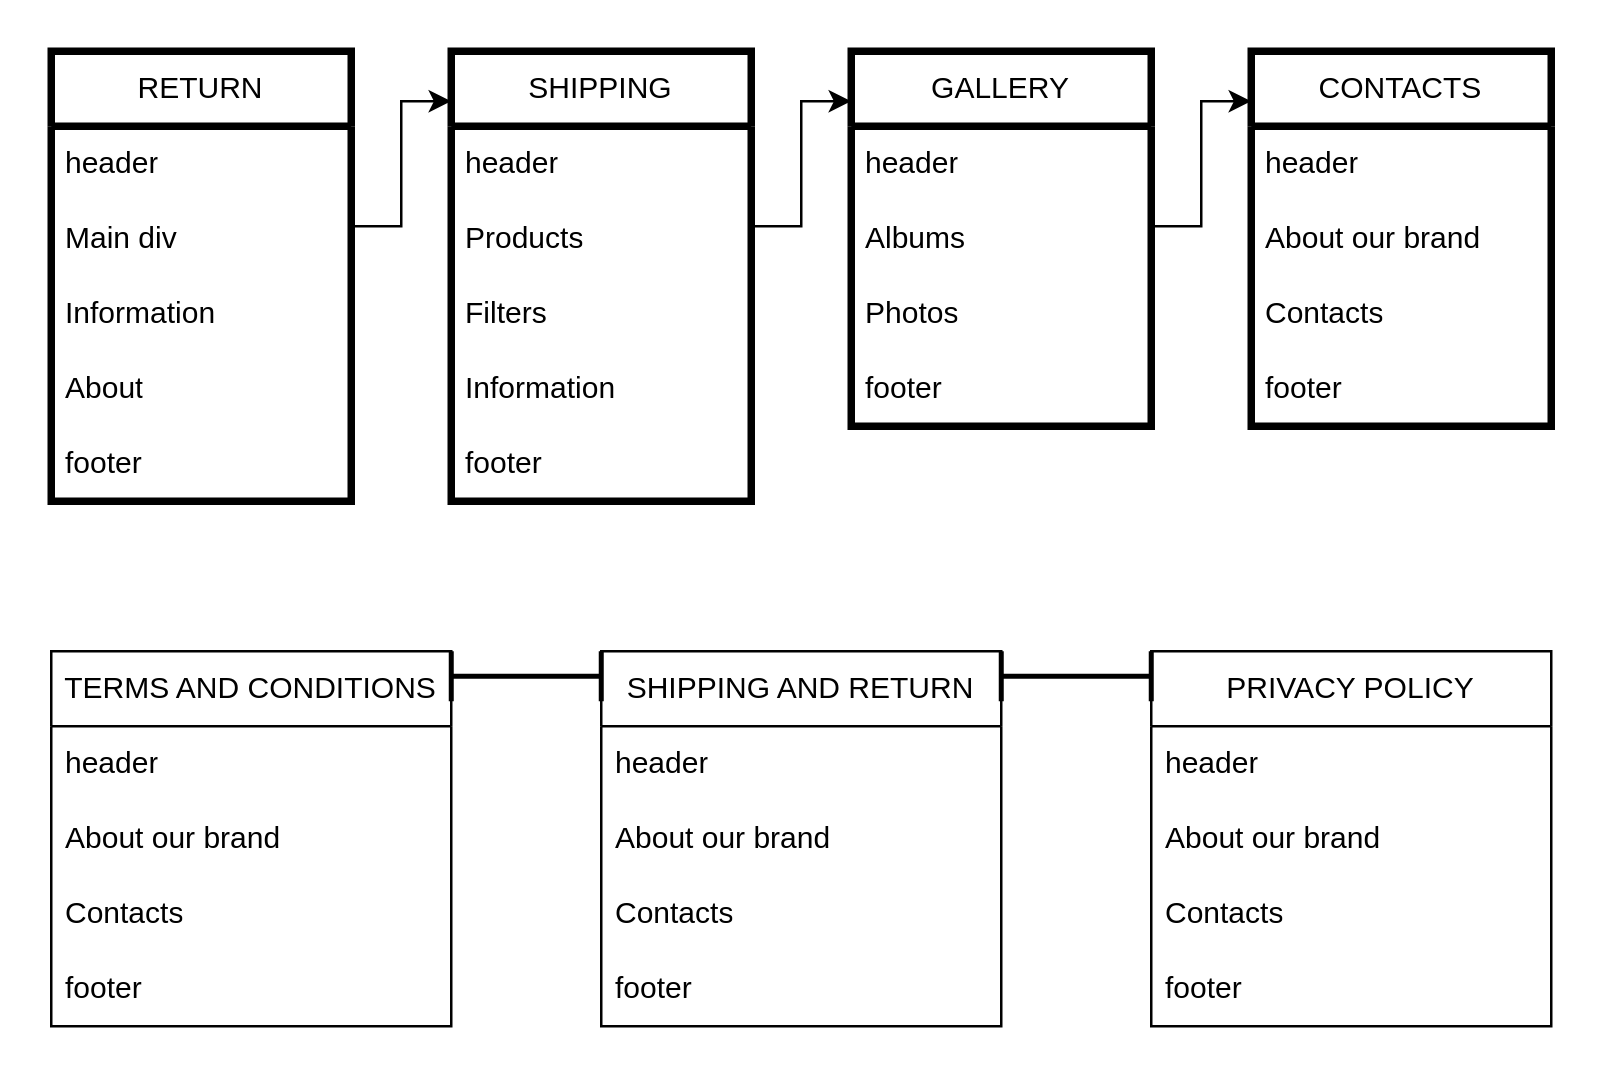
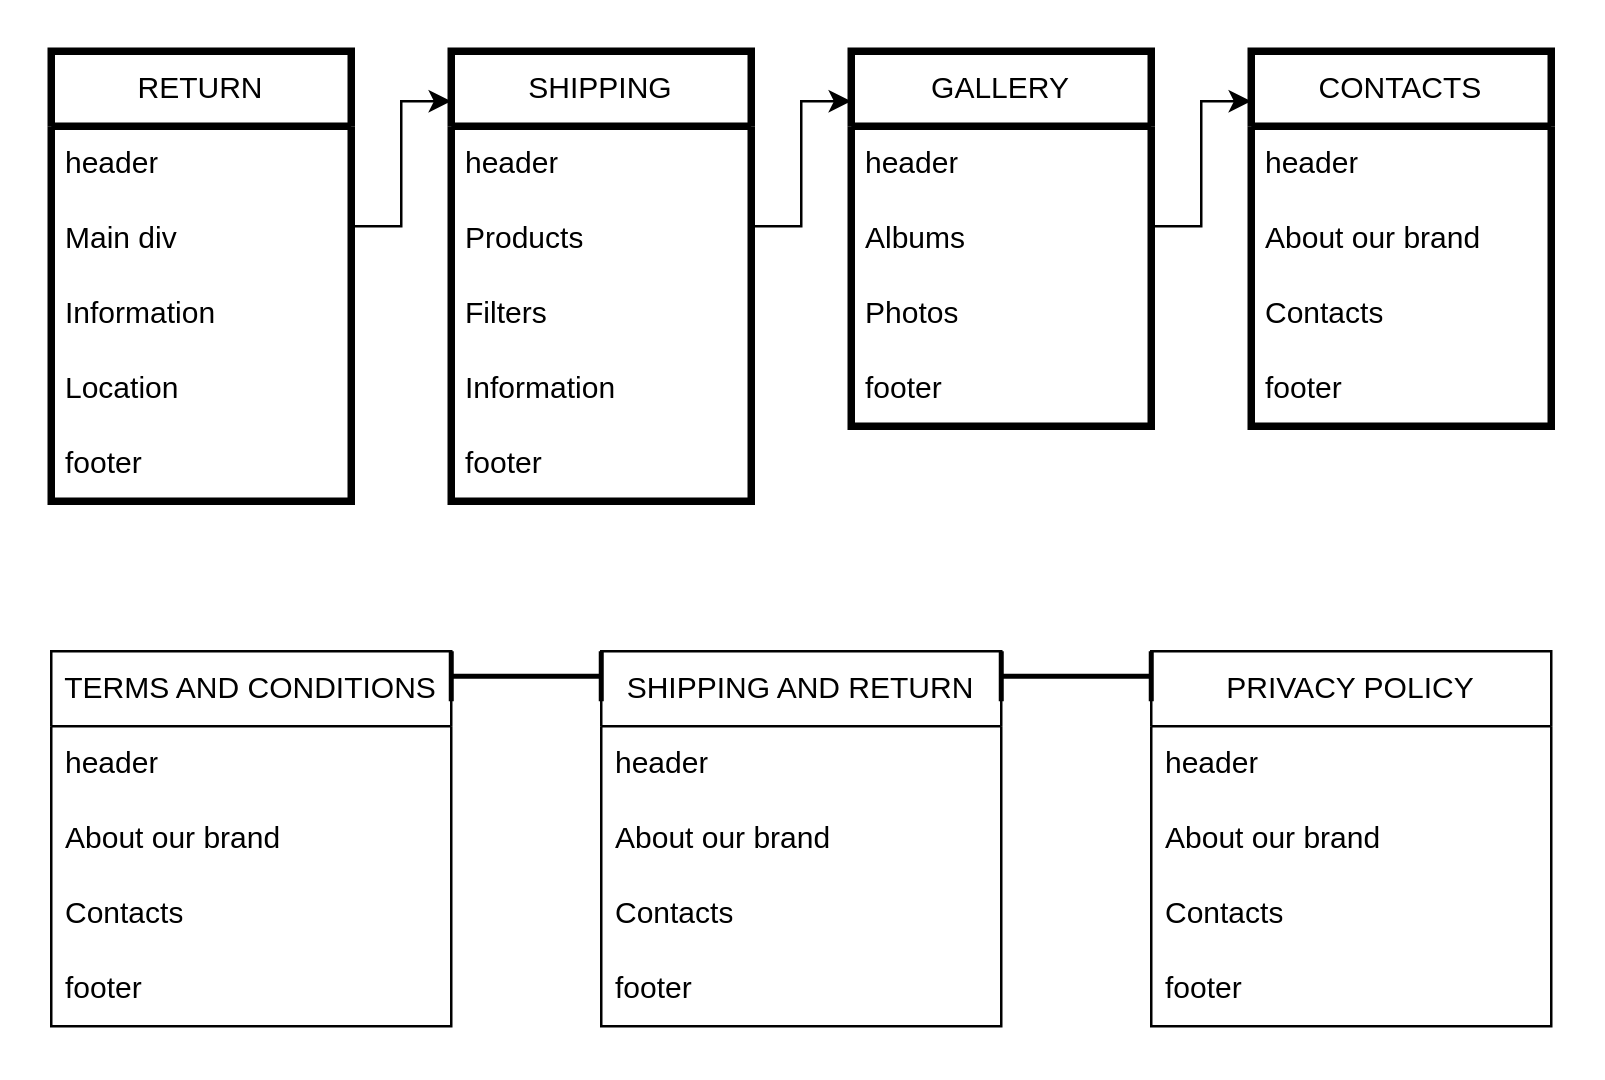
(108, 389) -> (130, 389)
